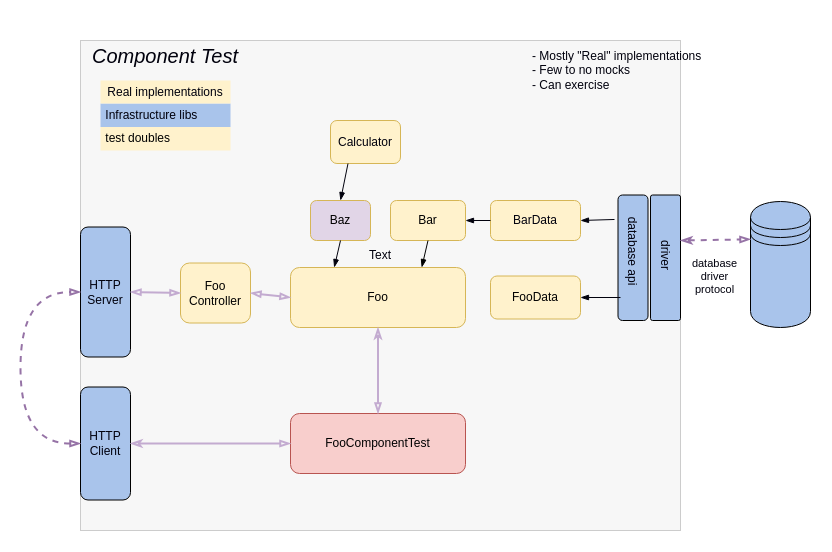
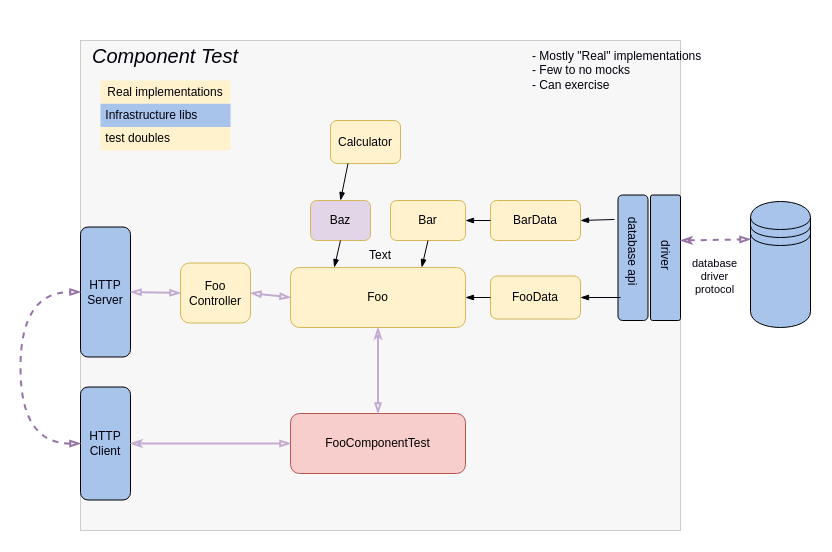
none -> (482, 298)
